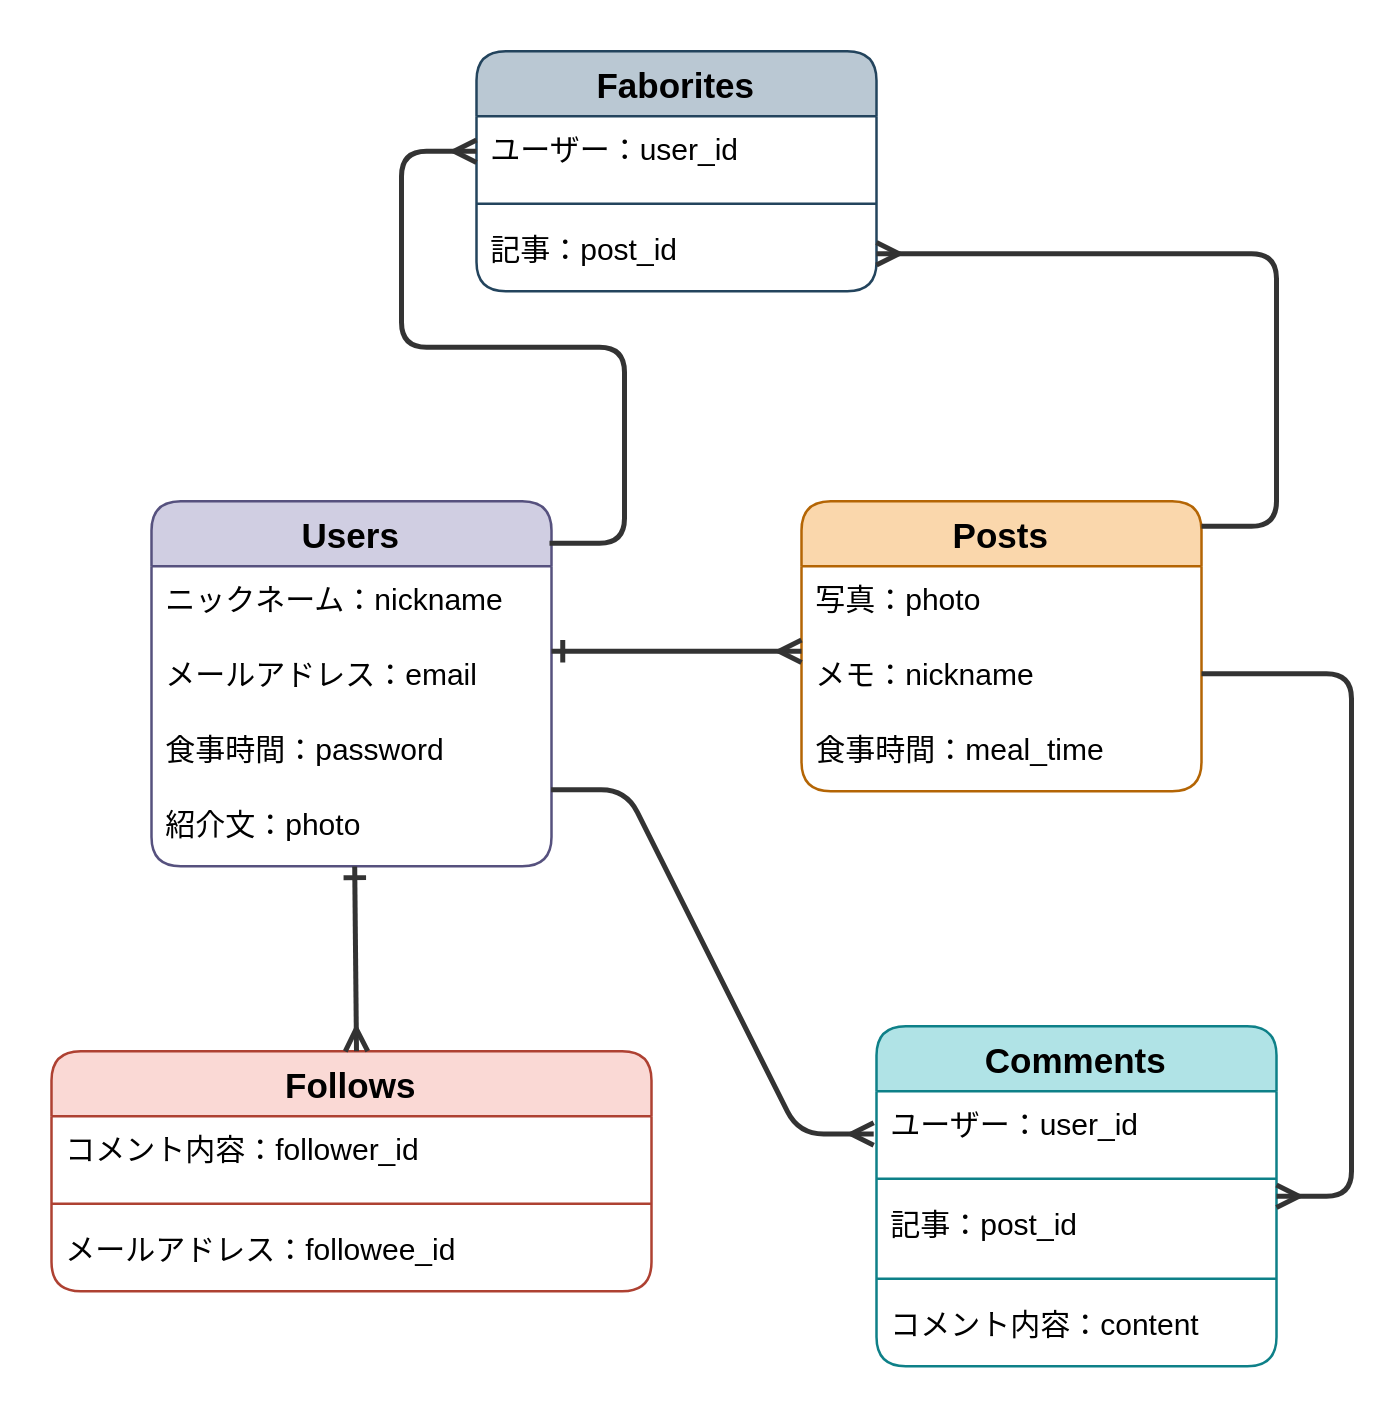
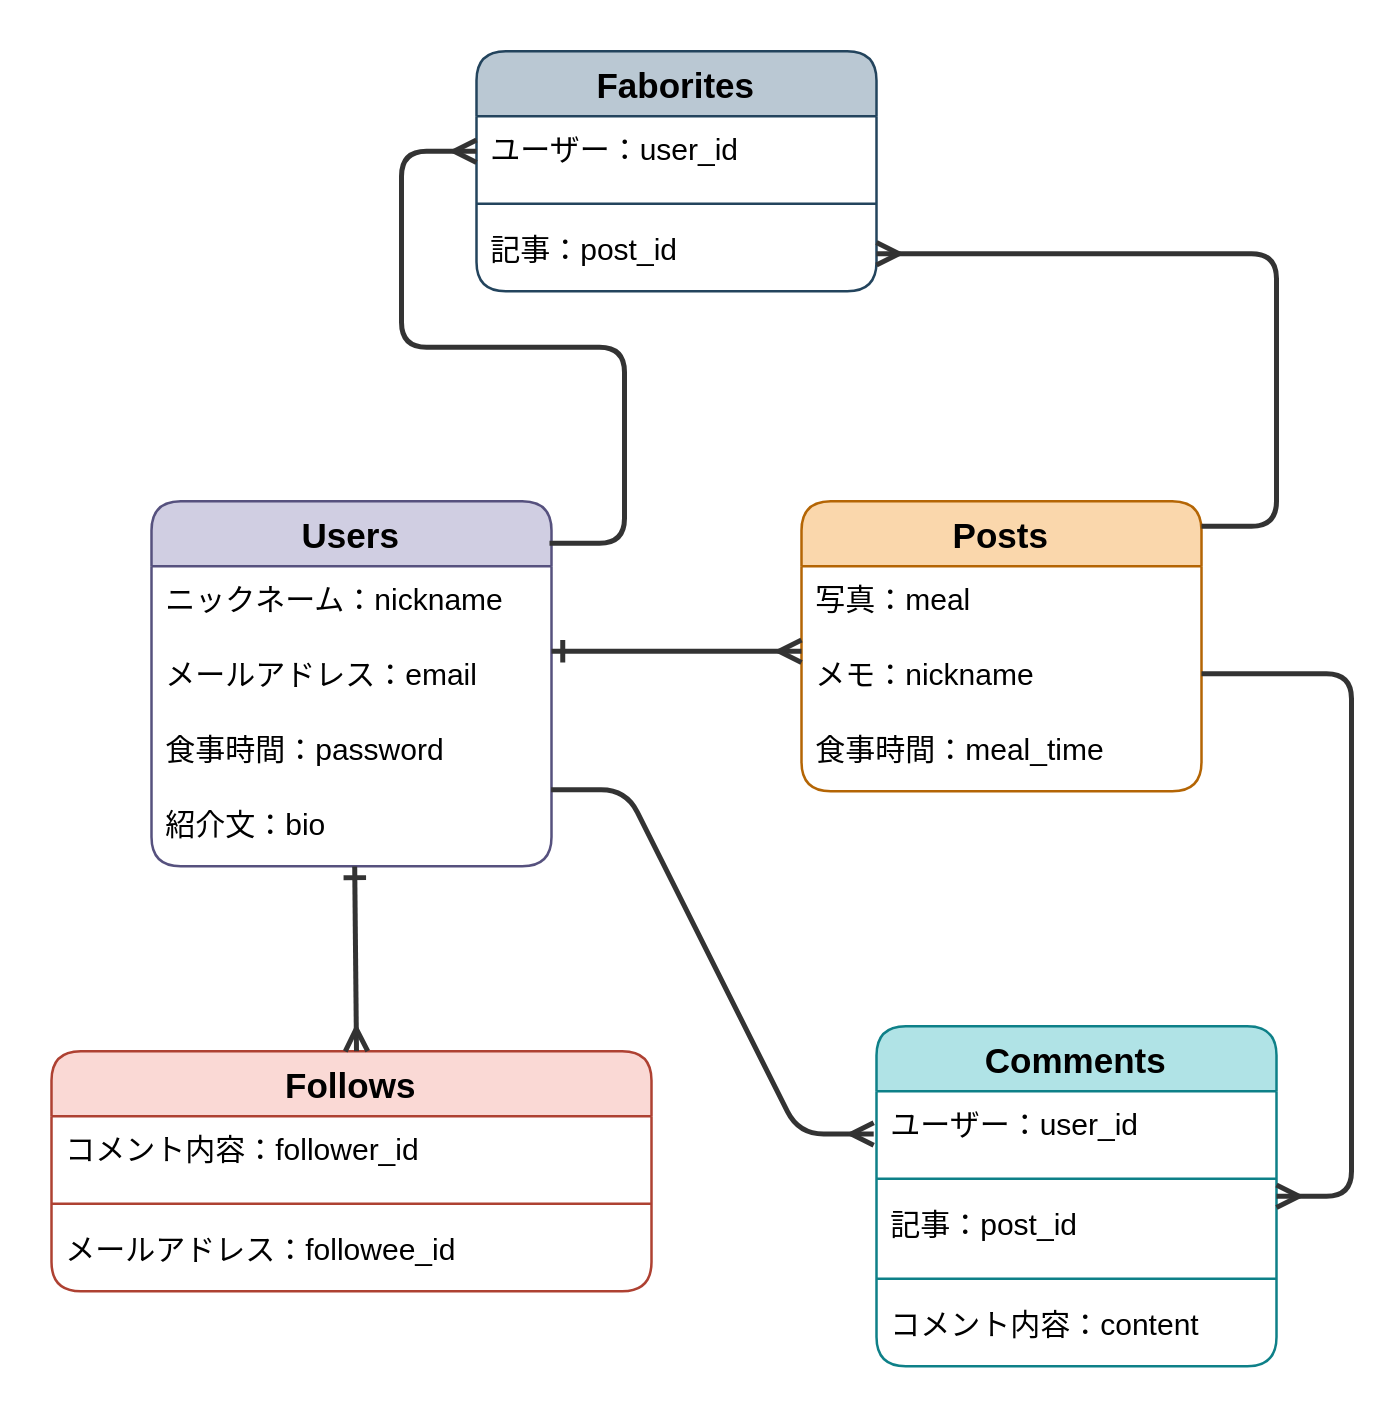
(902, 600) -> (890, 600)
(267, 825) -> (246, 825)
